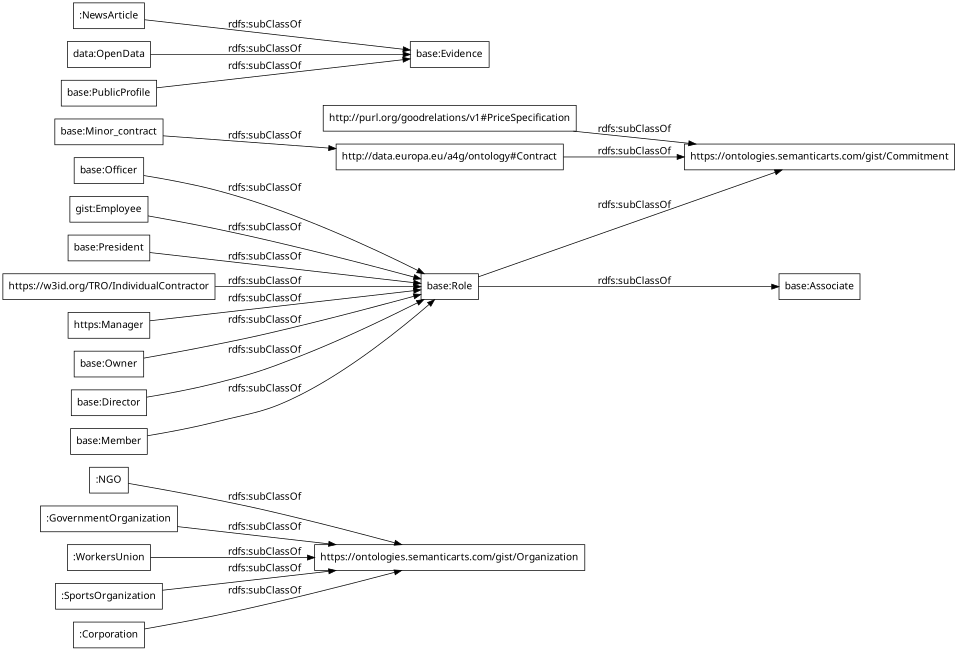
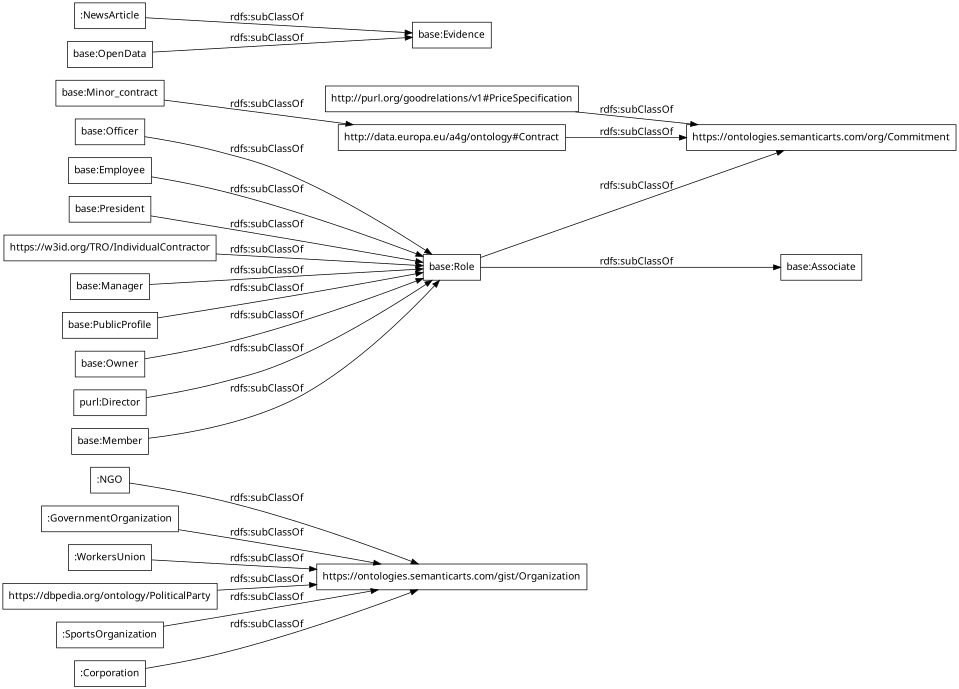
(109, 54) -> (110, 54)
(280, 74) -> (287, 297)
(820, 157) -> (821, 138)
(109, 209) -> (110, 171)
(109, 325) -> (110, 287)
(109, 403) -> (110, 403)
none -> (110, 596)
